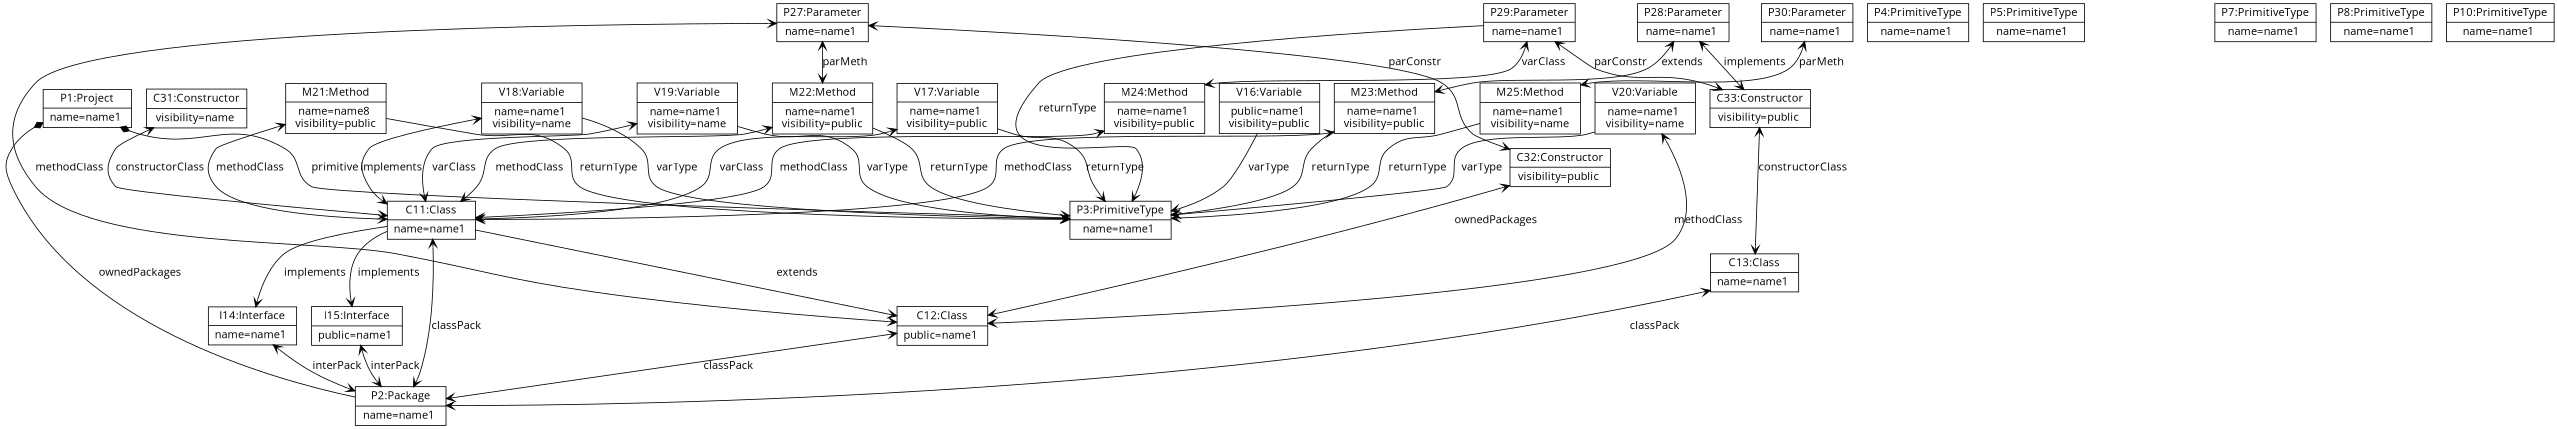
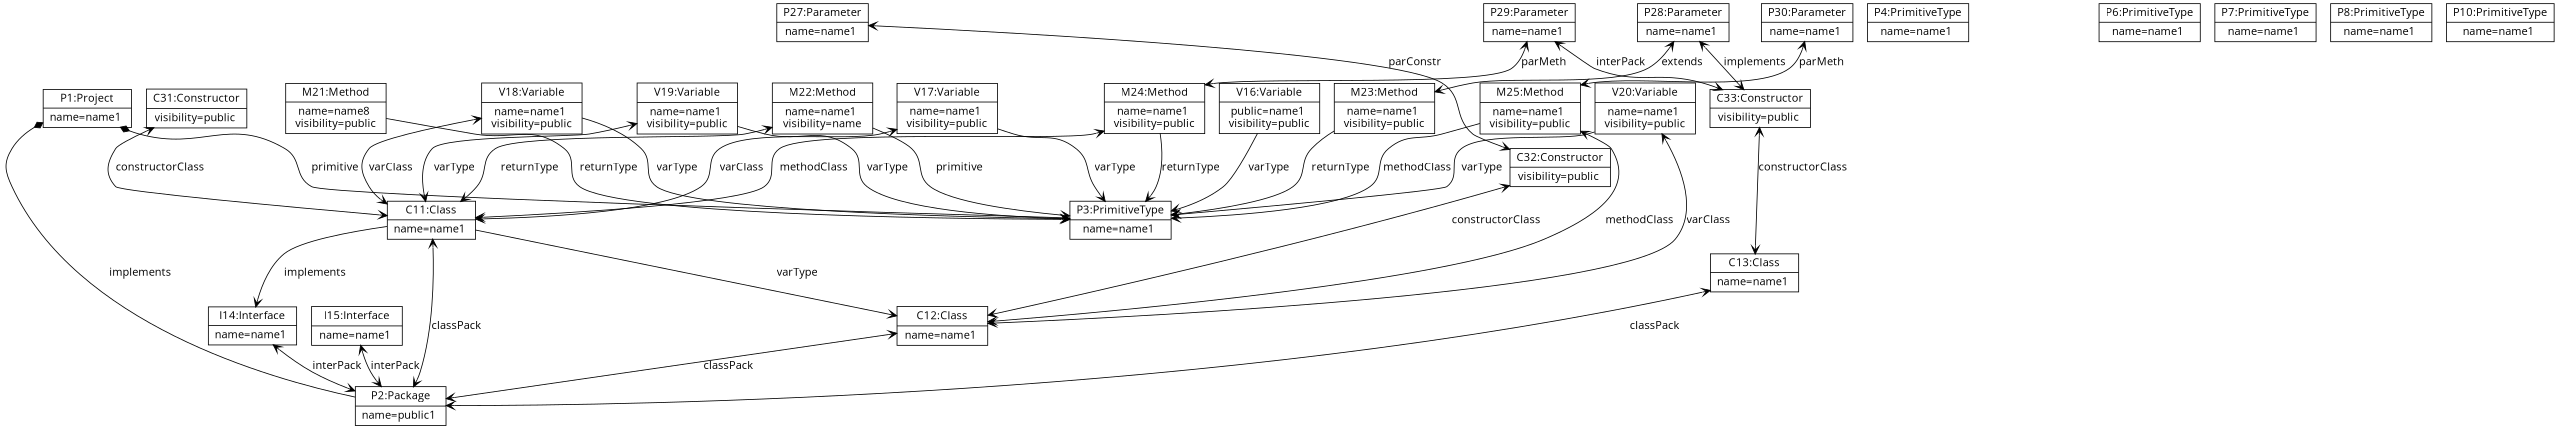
(2034, 23) -> none
none -> (2150, 23)
(1146, 54) -> (1161, 165)
(823, 62) -> none
(1544, 62) -> (1544, 62)
(1621, 62) -> (1621, 62)
(197, 118) -> (197, 118)
(532, 124) -> (532, 124)
(687, 124) -> (687, 124)
(823, 124) -> (823, 124)
(1530, 124) -> (1530, 124)
(1645, 124) -> (1645, 124)
(391, 168) -> (391, 168)
(455, 168) -> (455, 168)
(530, 168) -> (530, 168)
(959, 168) -> (959, 168)
(1115, 168) -> (1115, 168)
(1418, 168) -> (1418, 168)
(42, 191) -> (1350, 282)
(224, 193) -> none
(942, 199) -> none
(1496, 220) -> (1496, 220)
(1709, 220) -> (1709, 220)
(356, 258) -> none
(140, 273) -> (140, 273)
(797, 273) -> (797, 273)
(357, 335) -> (357, 335)
(942, 335) -> (942, 335)
(401, 415) -> (401, 415)
